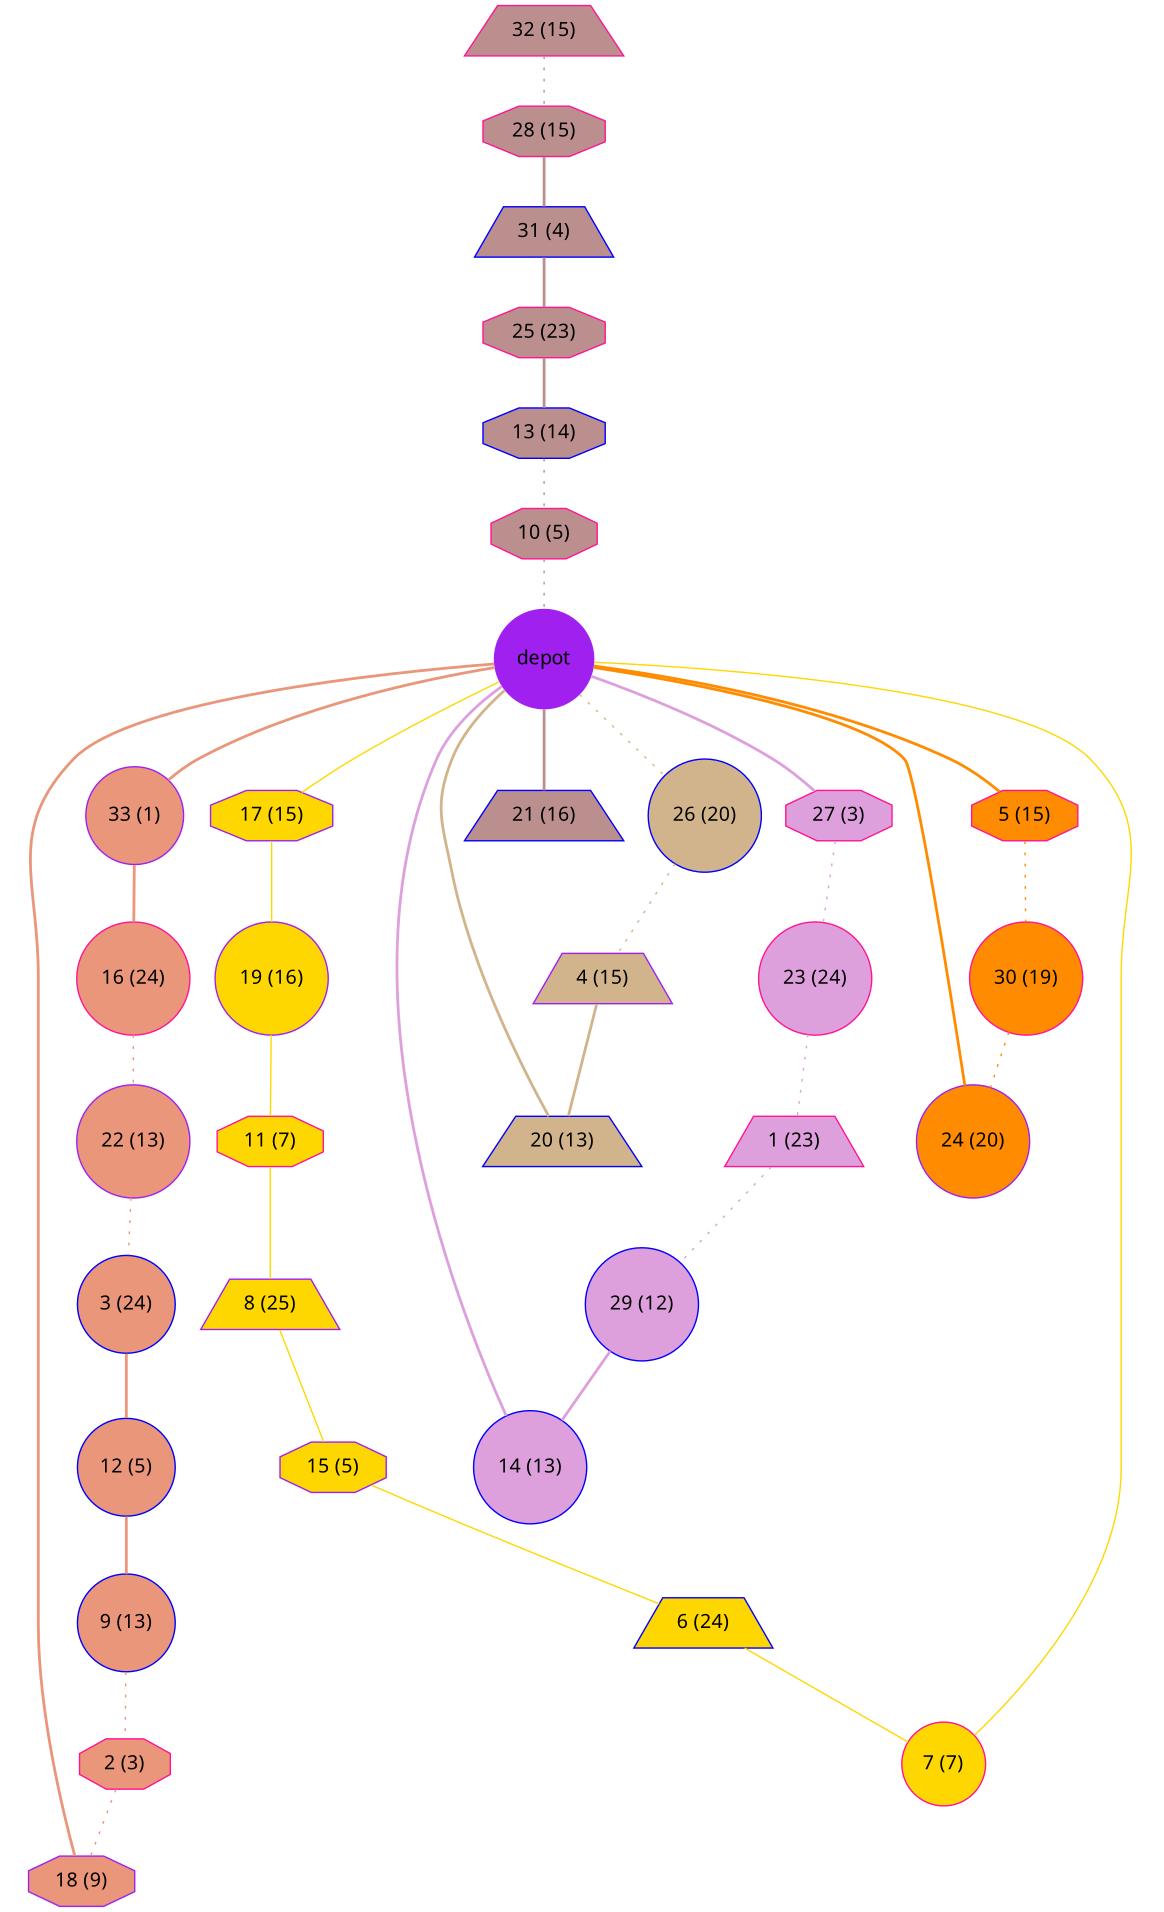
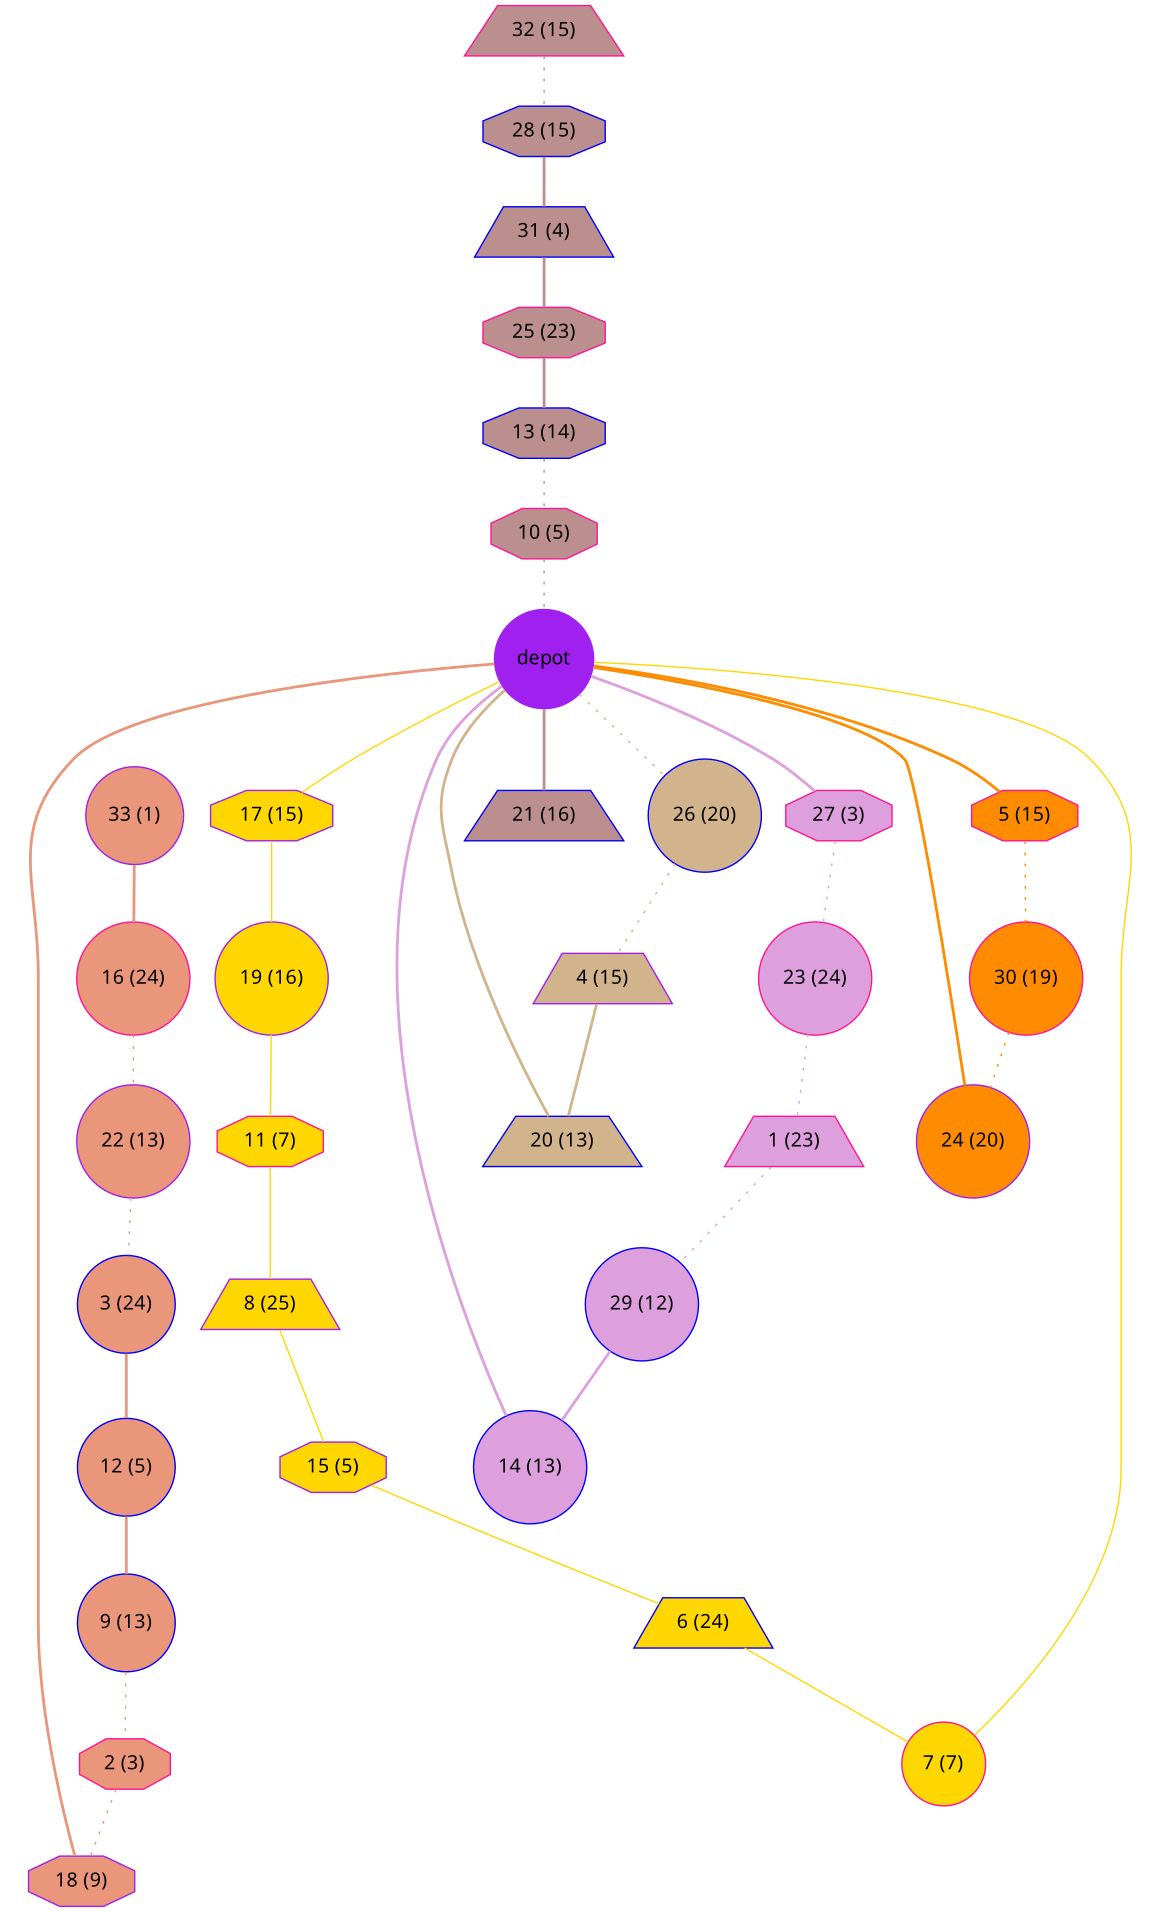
(544, 131) -> (544, 131)
(325, 707) -> none
